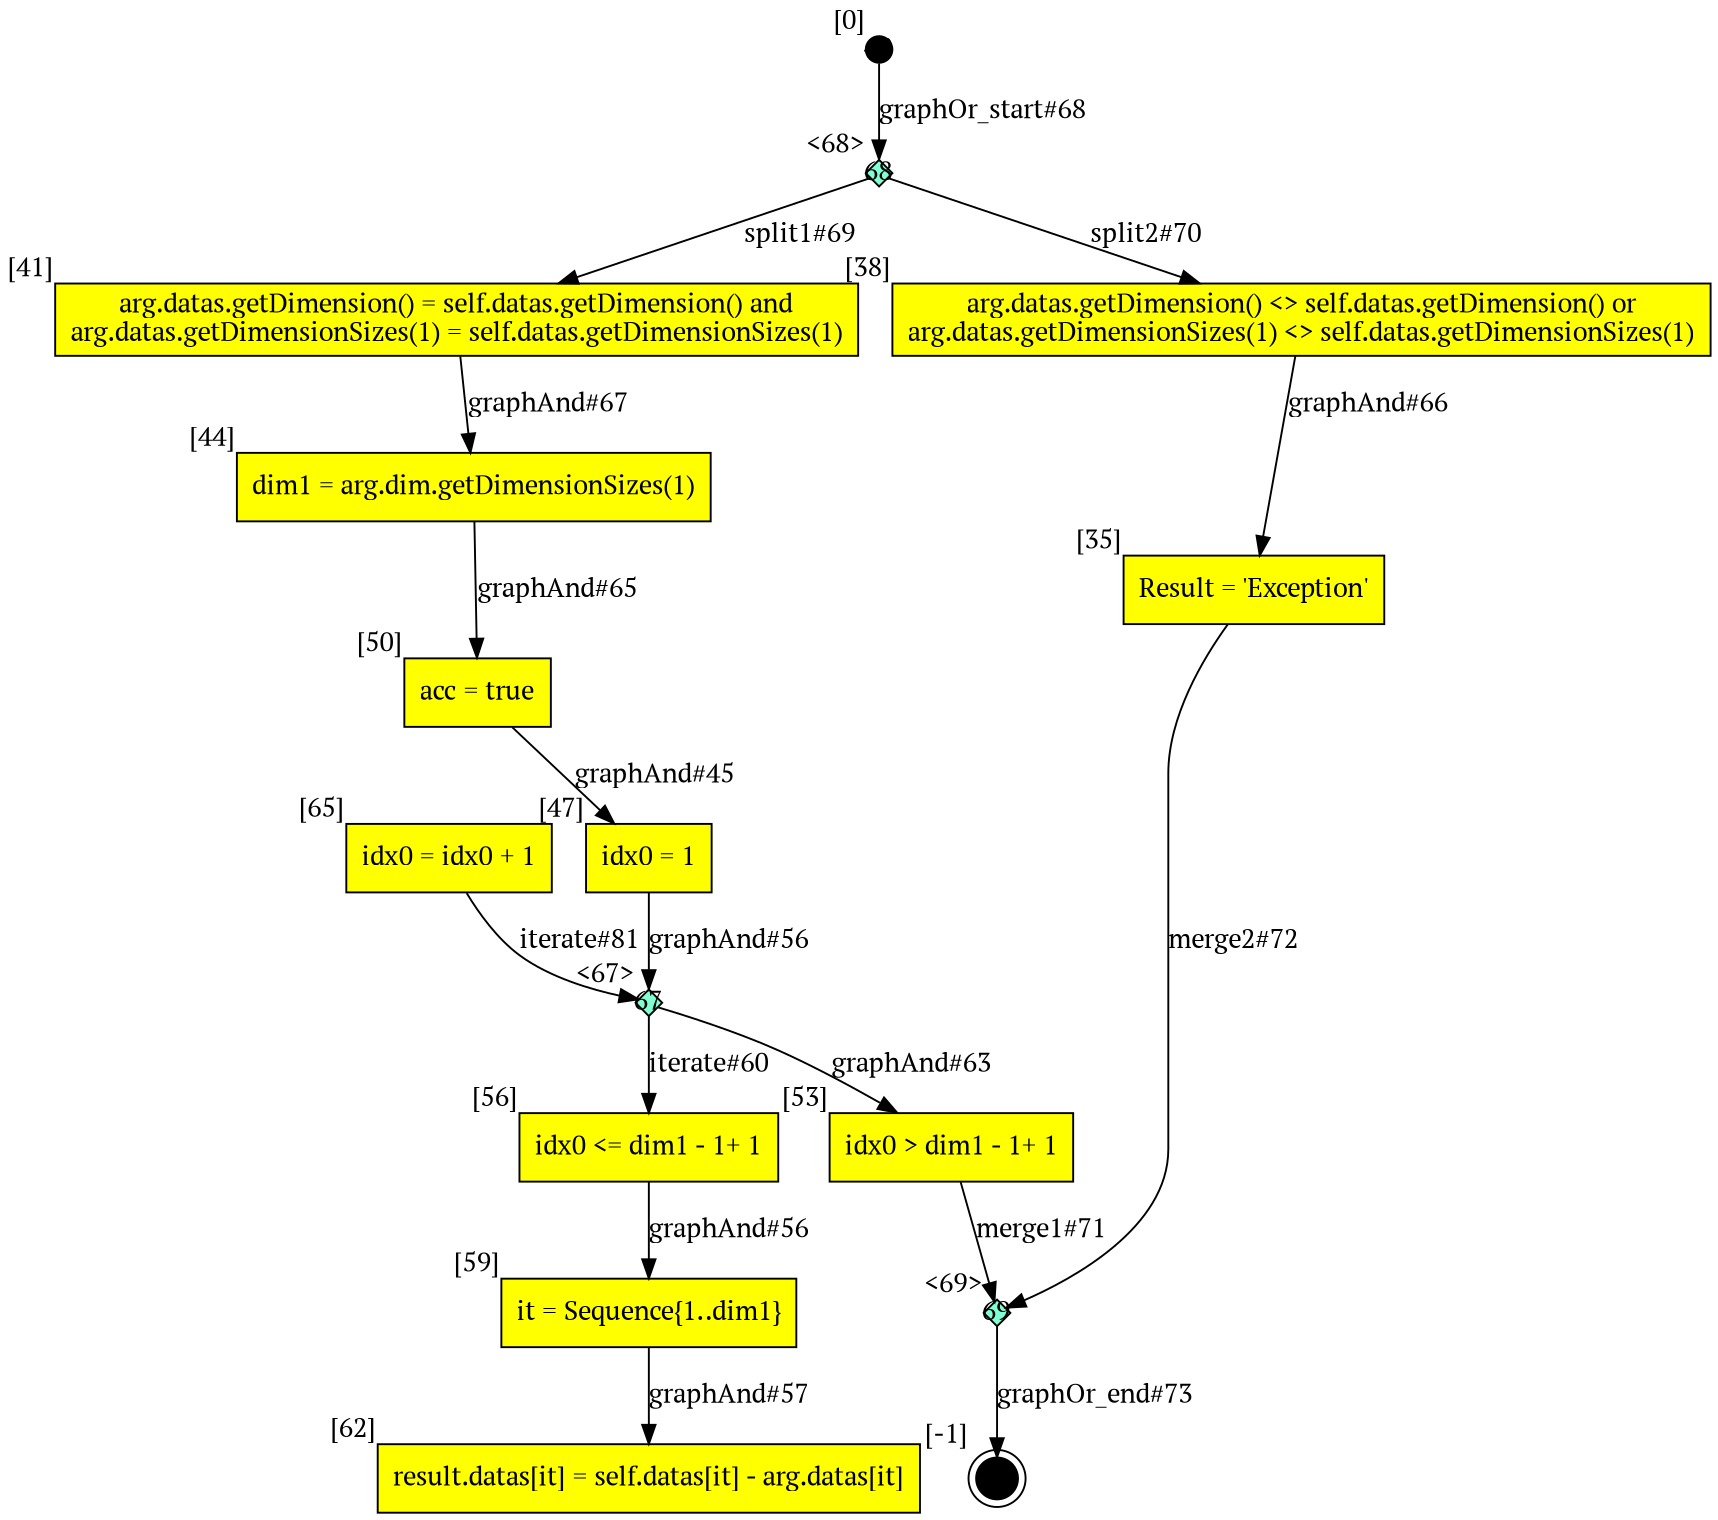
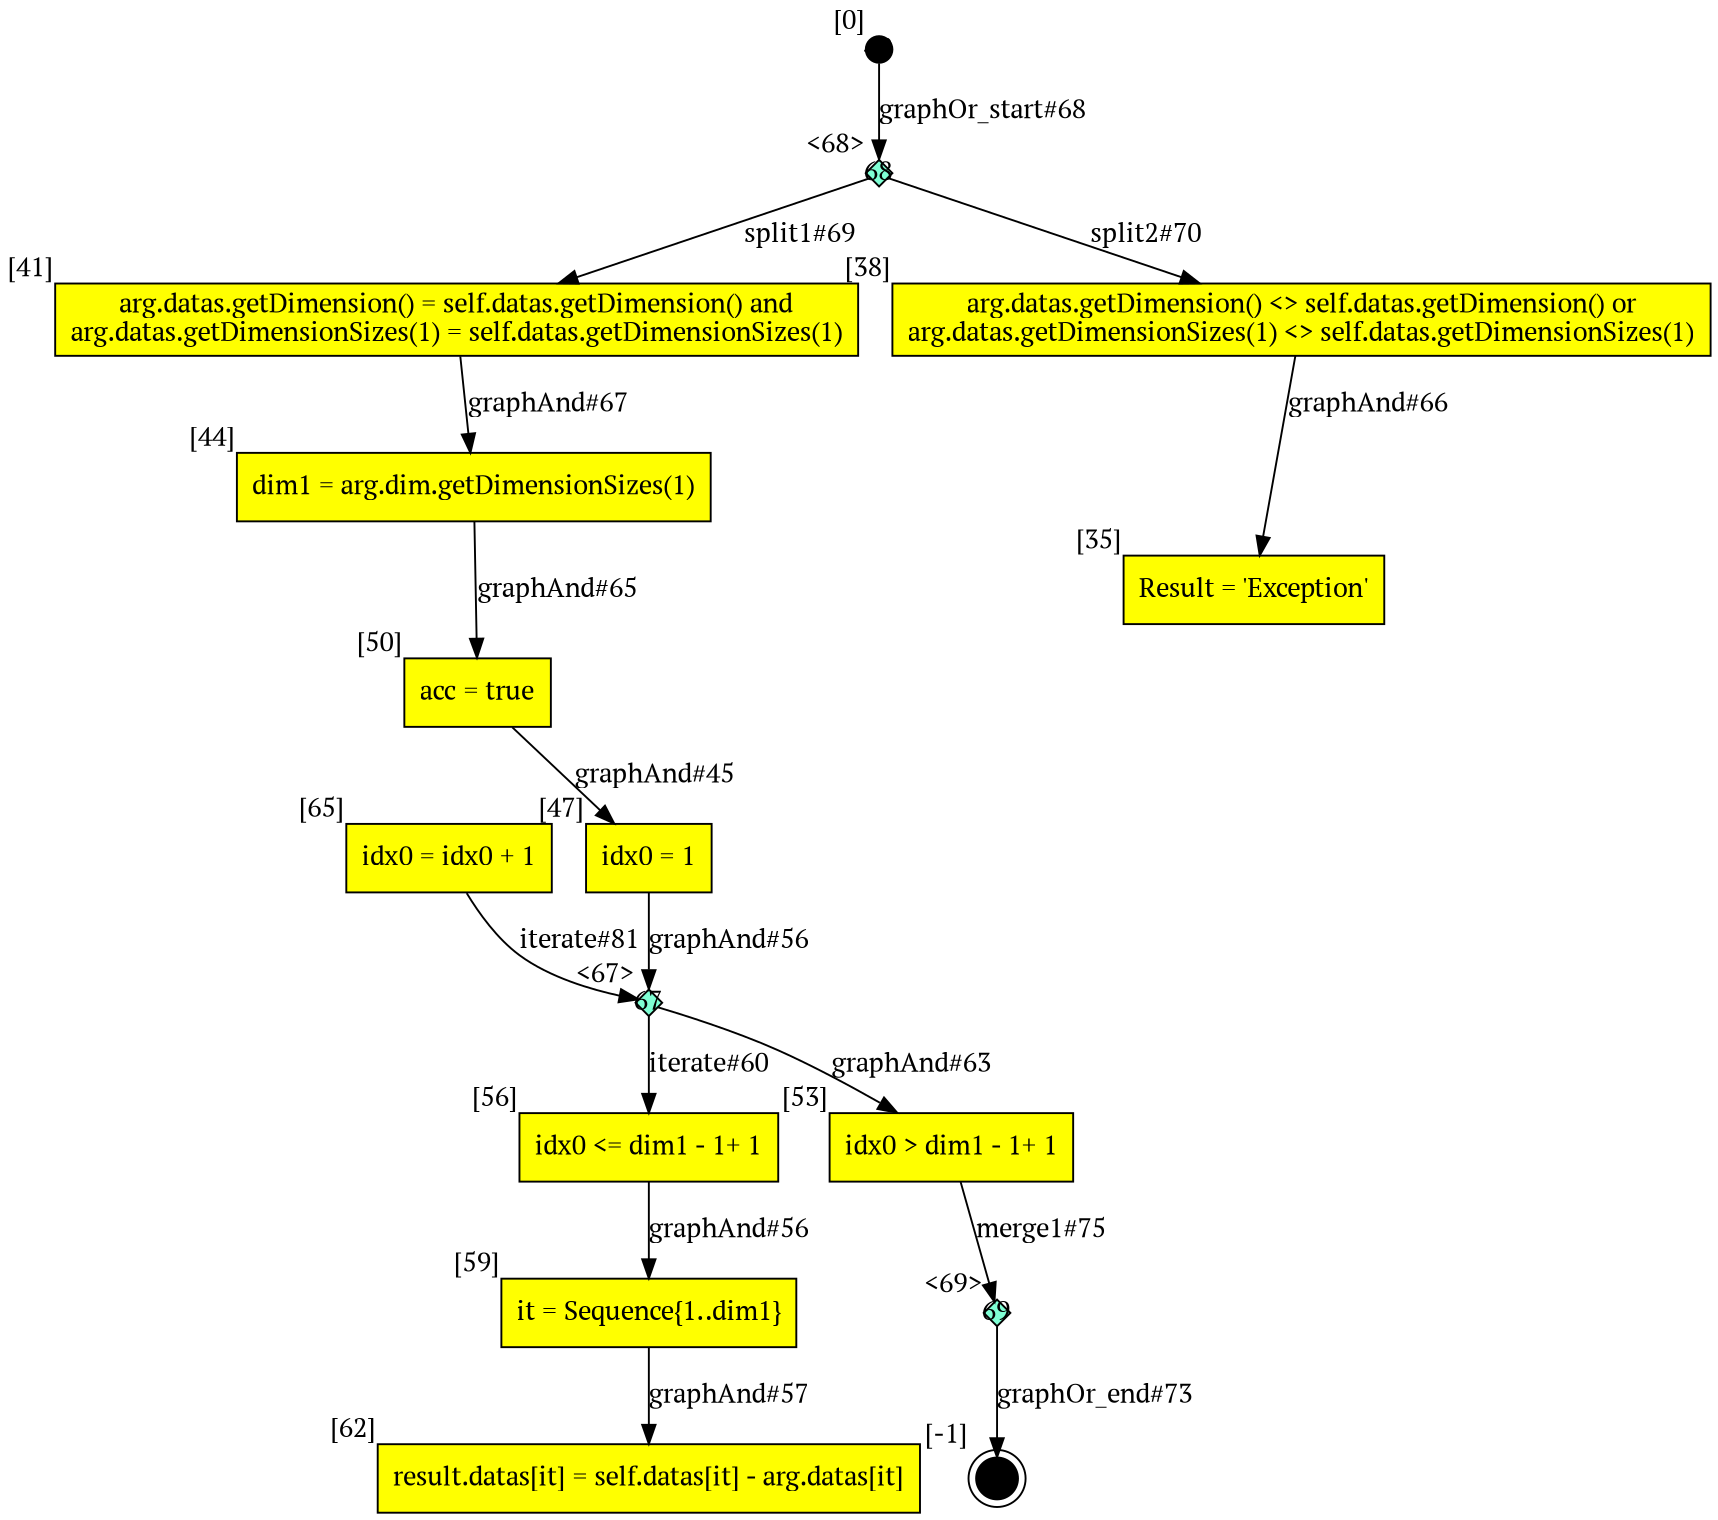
(1168, 990) -> none
(1042, 1230) -> (1042, 1230)
